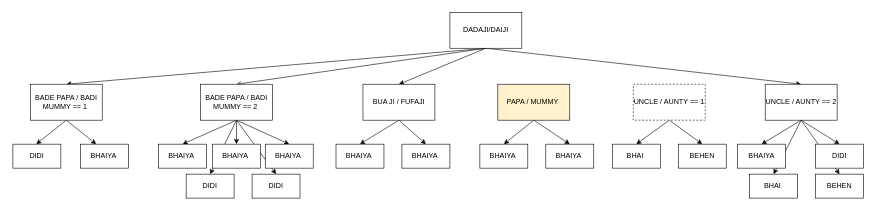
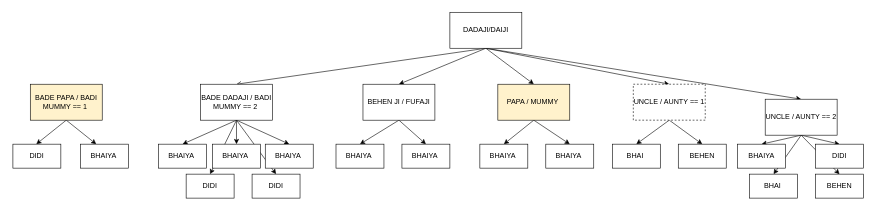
none -> (509, 66)
(265, 67) -> none
none -> (584, 68)
(66, 102) -> (66, 102)
(236, 102) -> (236, 102)
(399, 102) -> (399, 102)
(801, 102) -> (801, 117)
